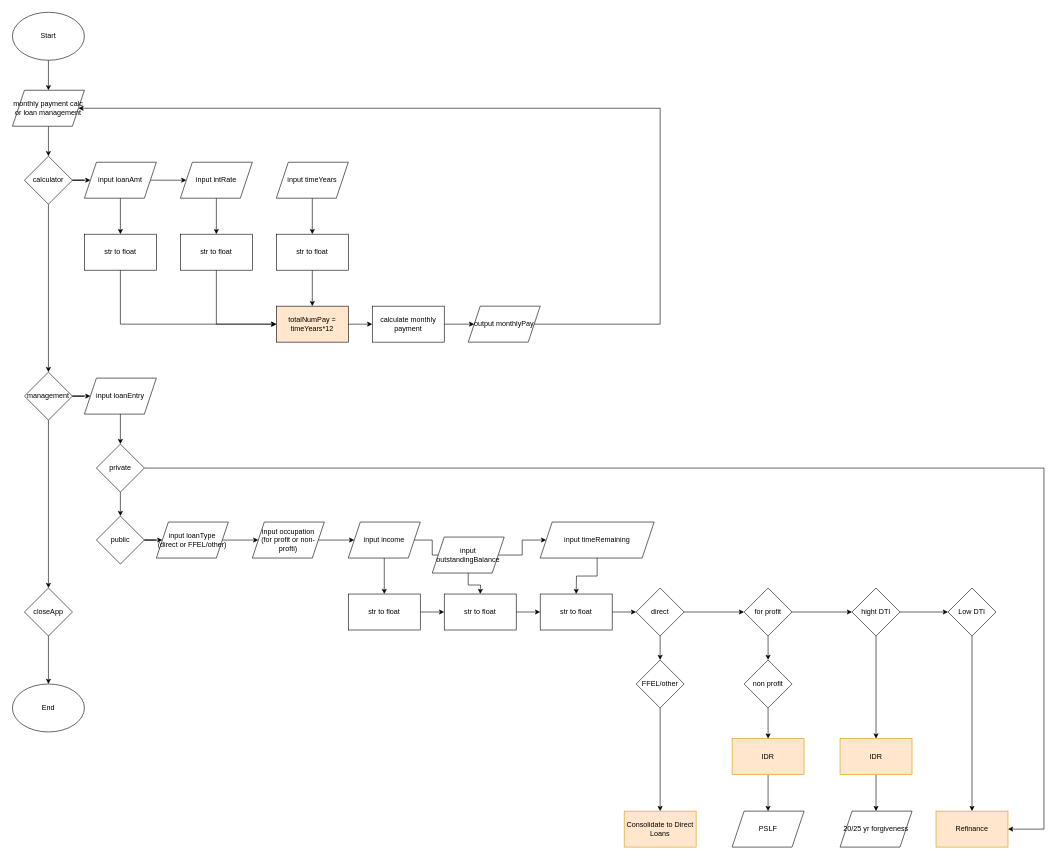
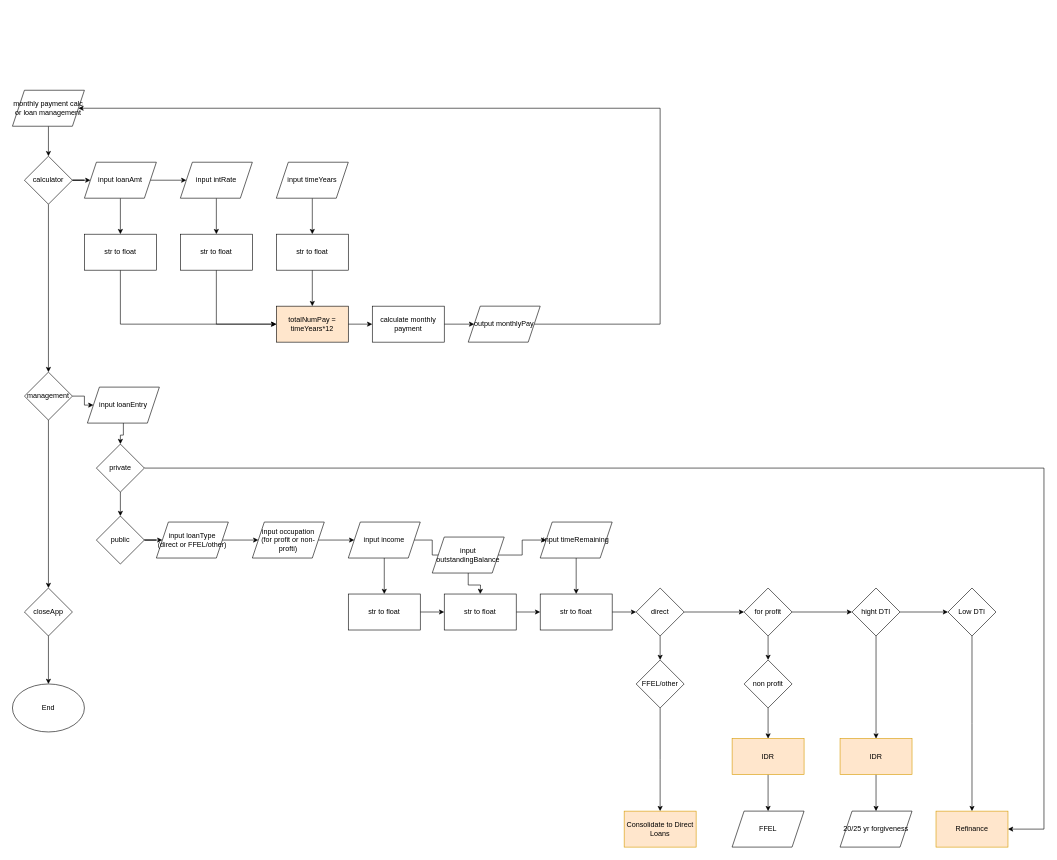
(48, 36) -> none
(48, 73) -> none
(120, 396) -> (123, 405)
(597, 540) -> (576, 540)
(768, 830) -> (768, 830)
